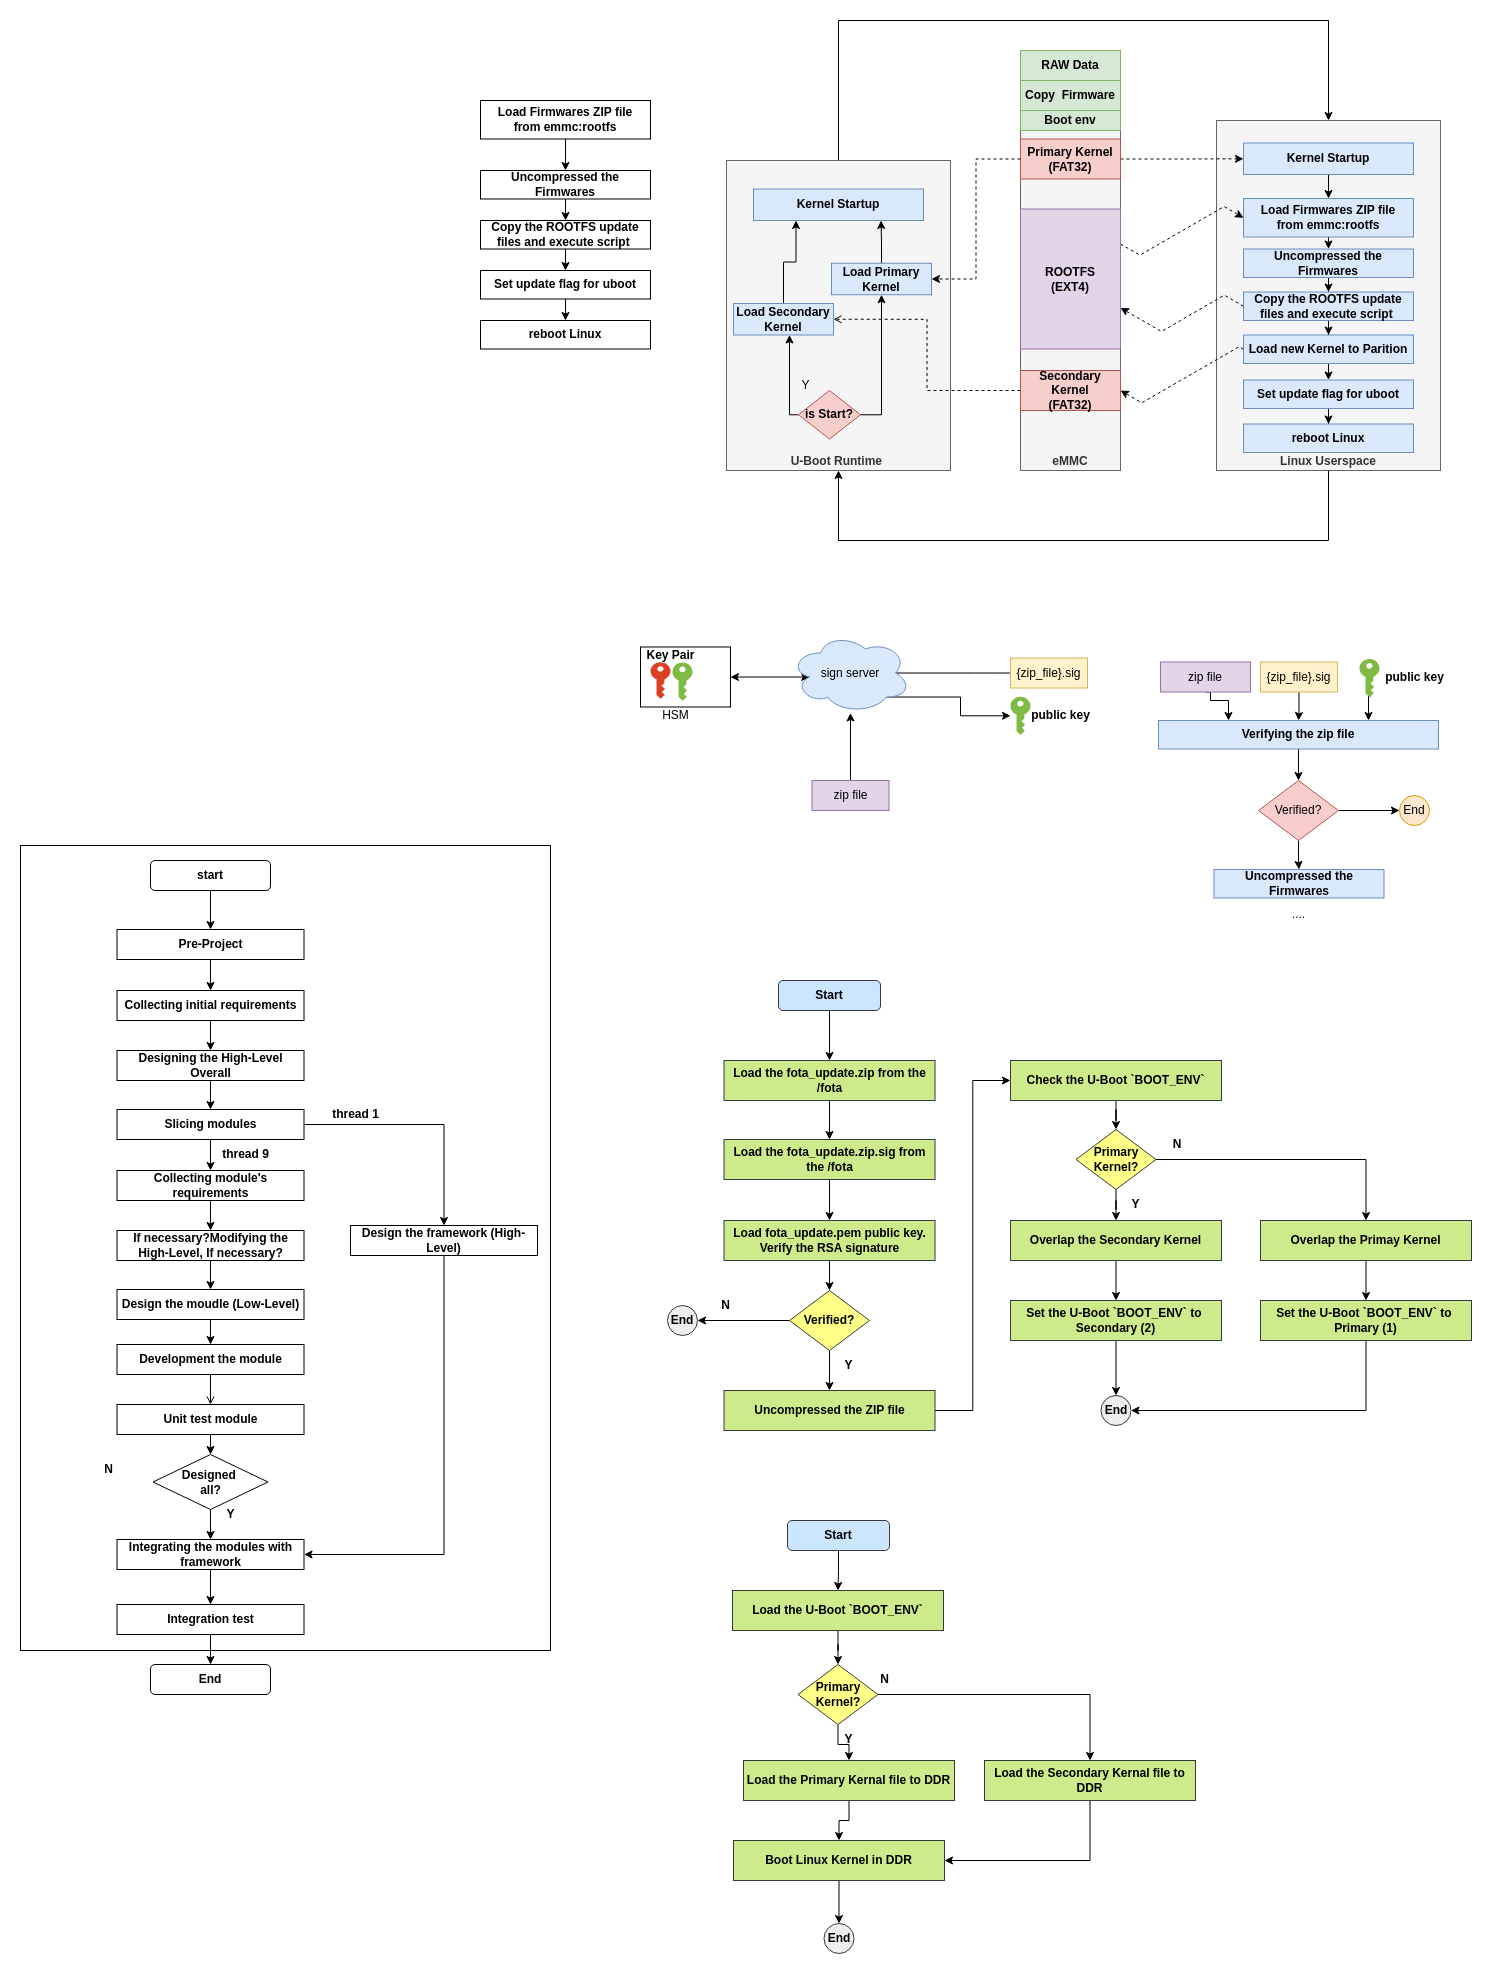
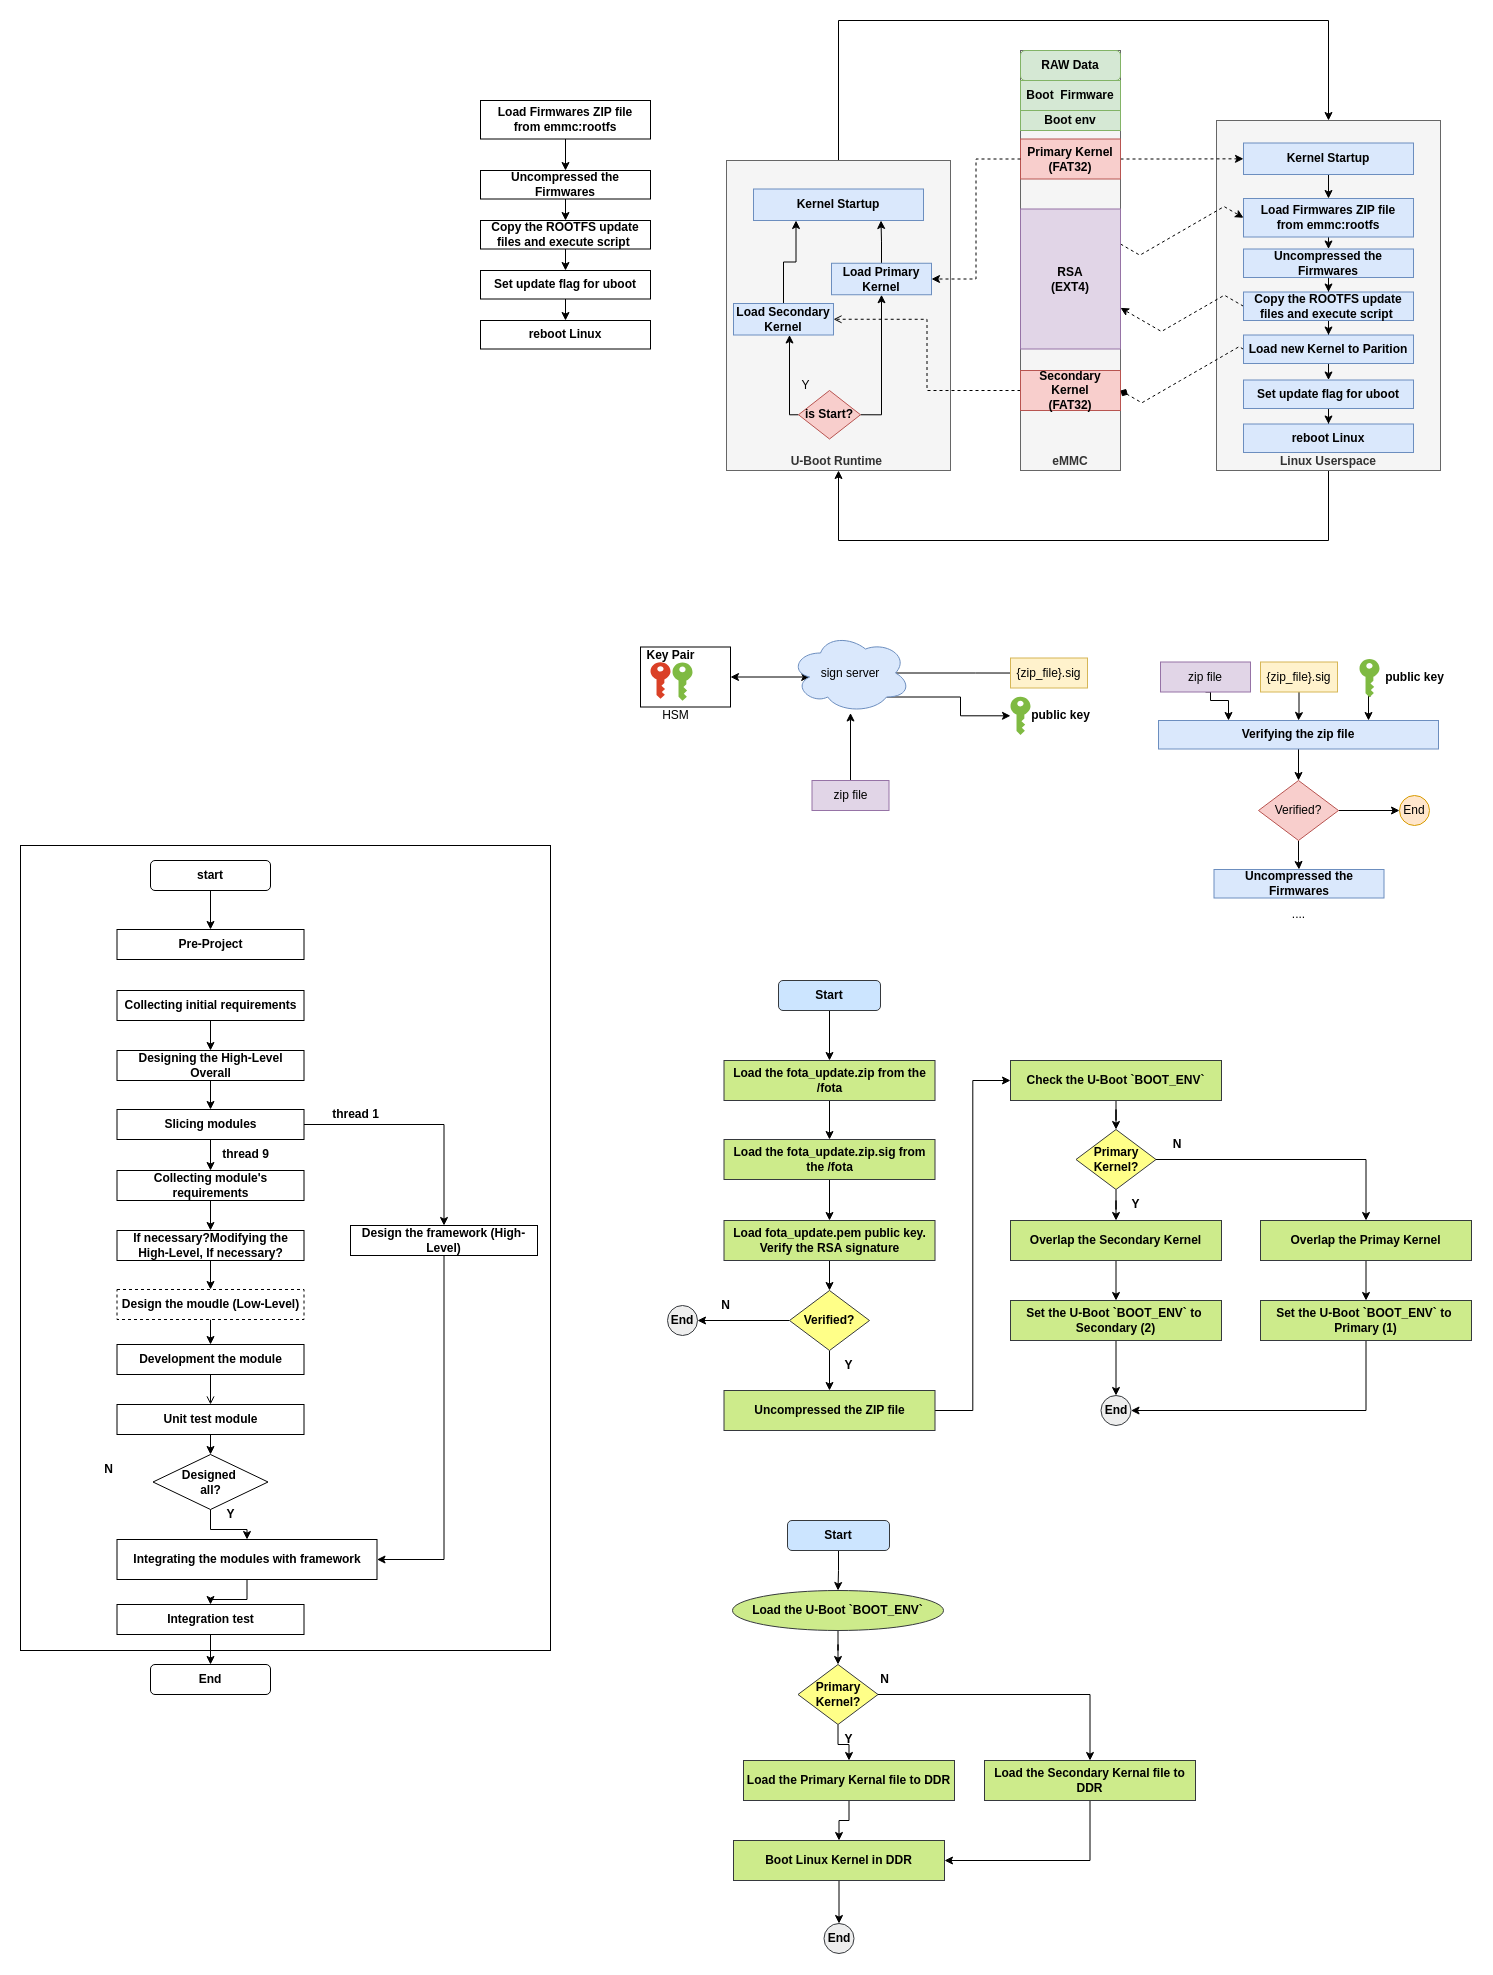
(1071, 66) -> (1071, 66)
(1071, 96) -> (1071, 96)
(1071, 280) -> (1071, 280)
(1127, 394) -> (1127, 394)
(211, 972) -> none
(211, 1305) -> (211, 1305)
(211, 1555) -> (247, 1560)
(838, 1611) -> (838, 1611)
